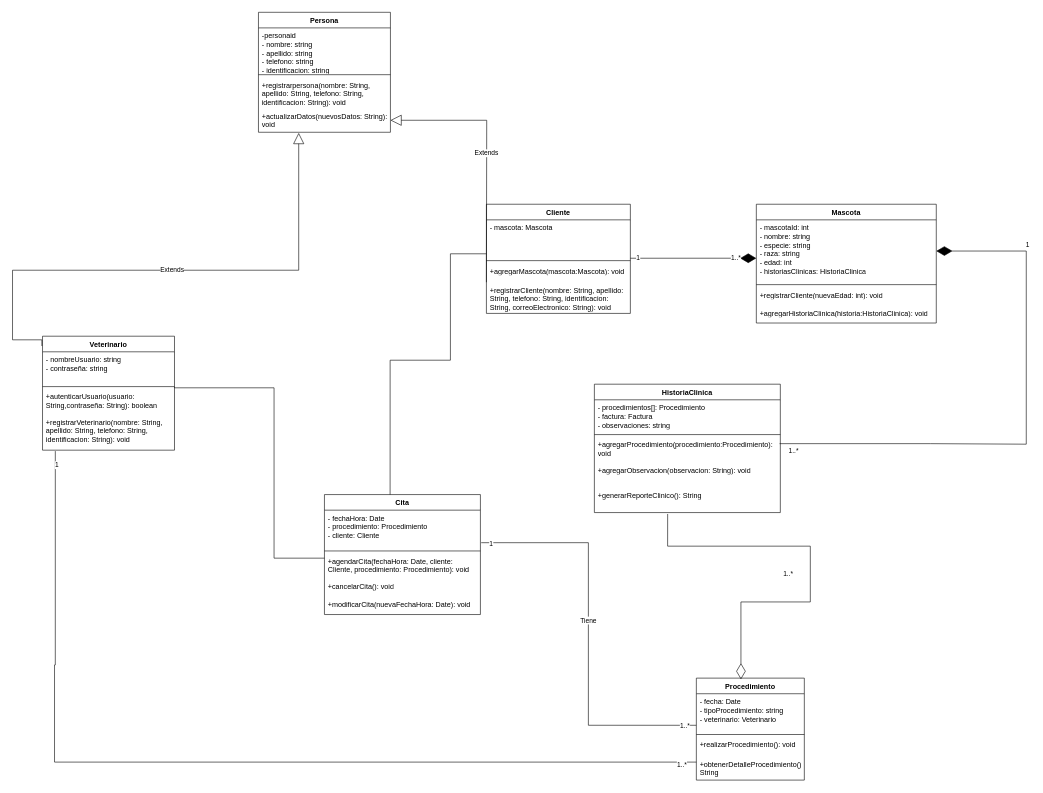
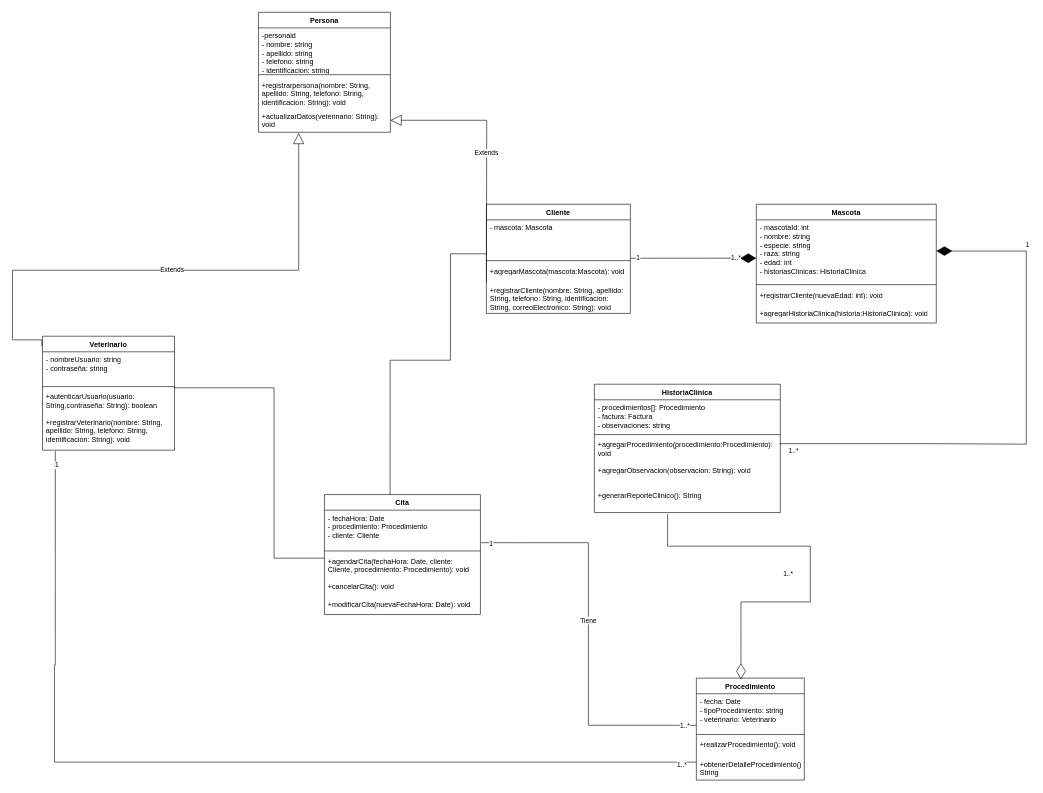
(325, 121) -> (325, 121)
